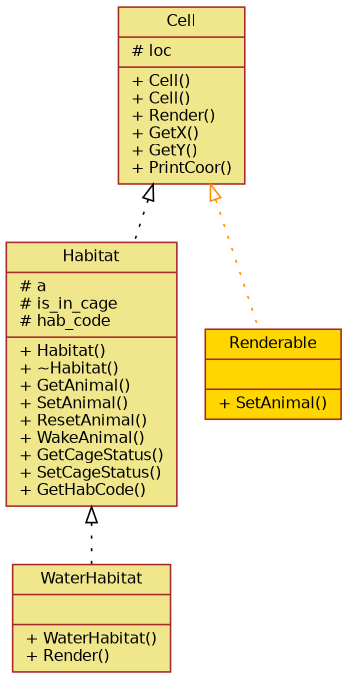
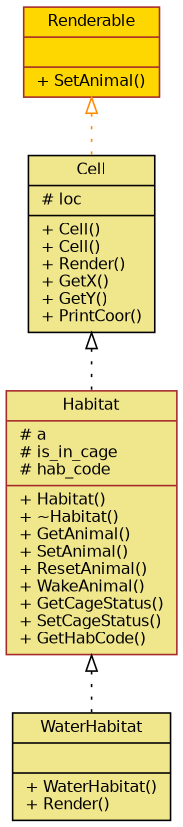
(182, 96) -> (92, 244)
(237, 265) -> (92, 134)
(92, 618) -> (92, 767)
